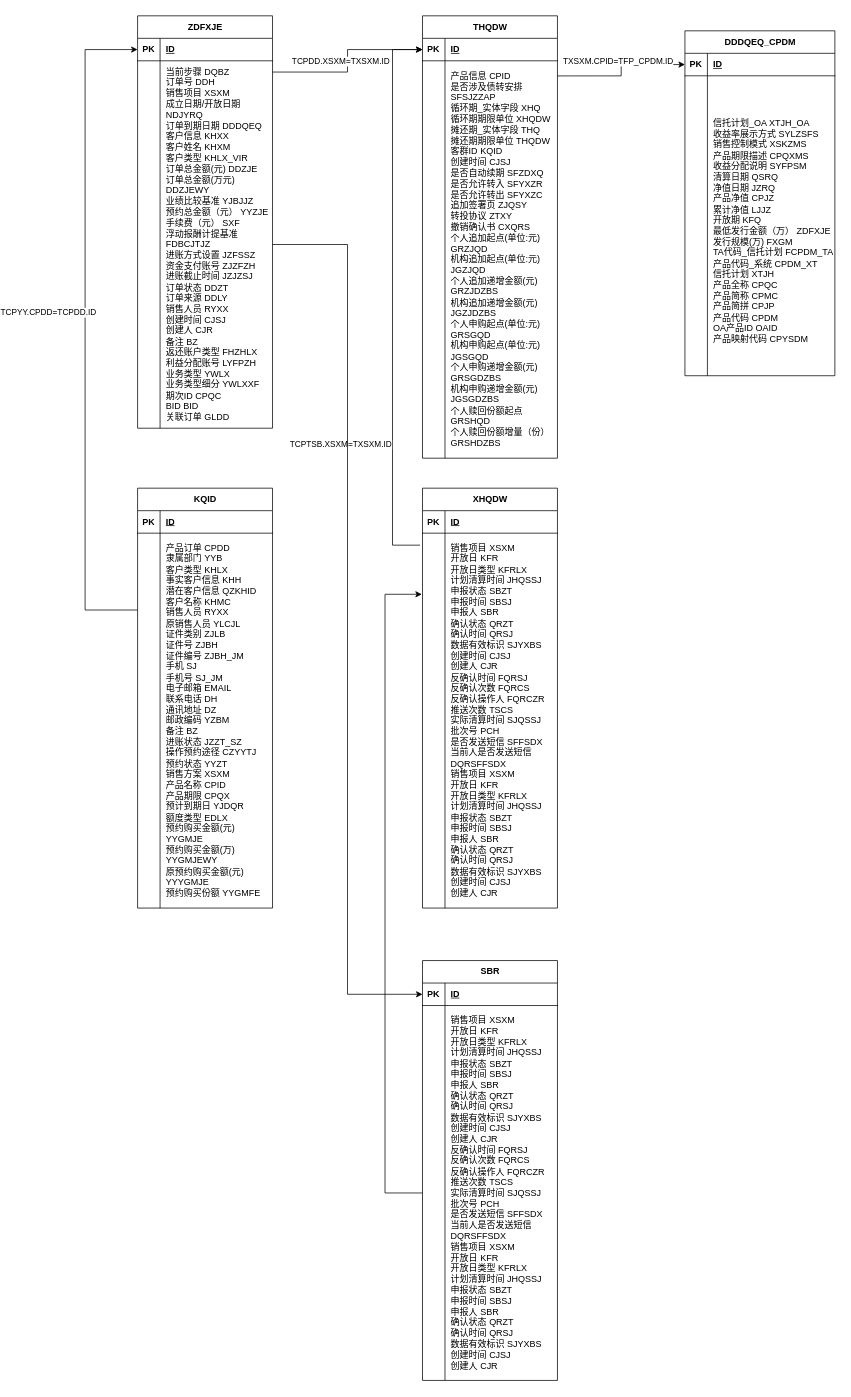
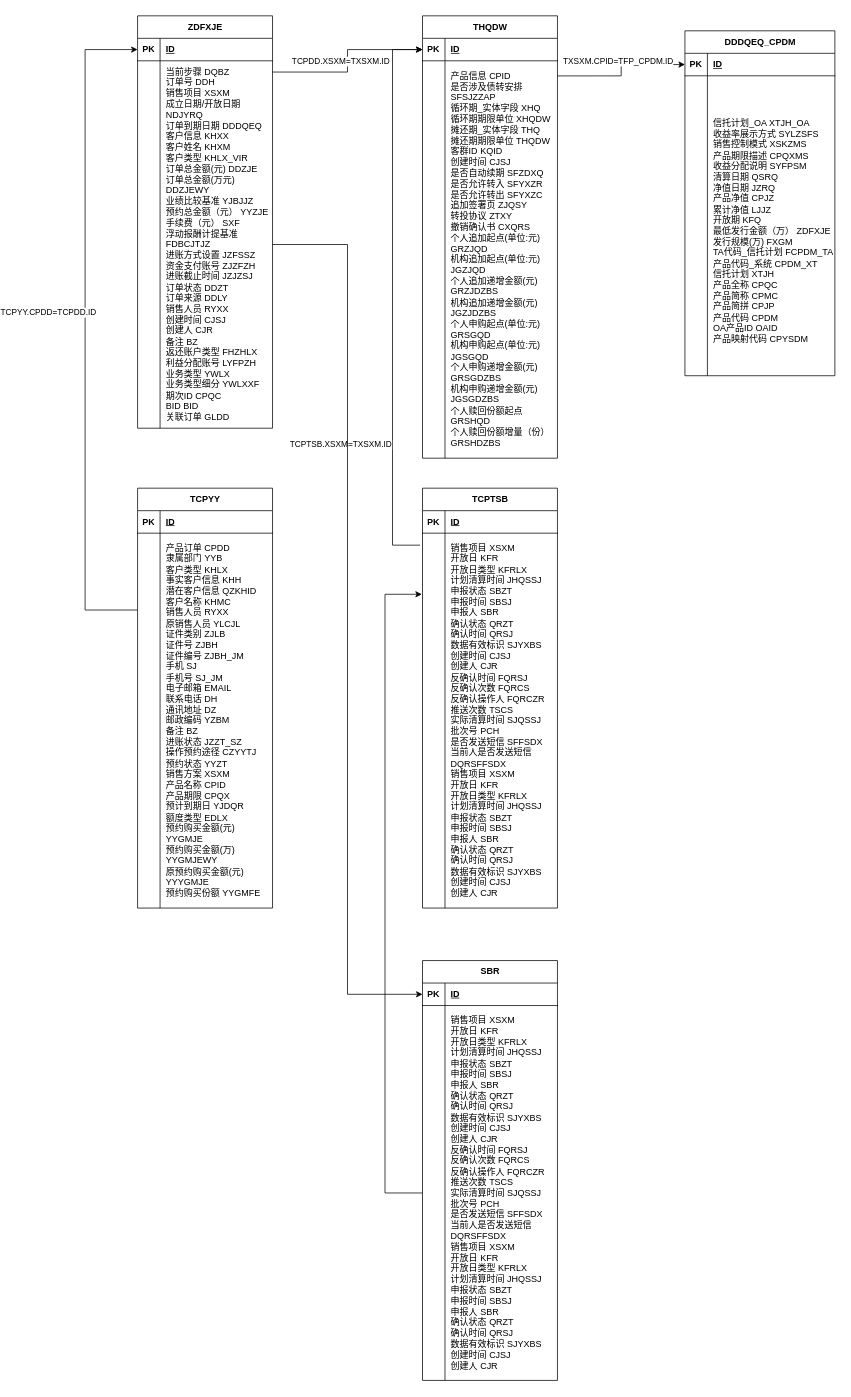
(206, 499) -> (206, 499)
(491, 499) -> (491, 499)
